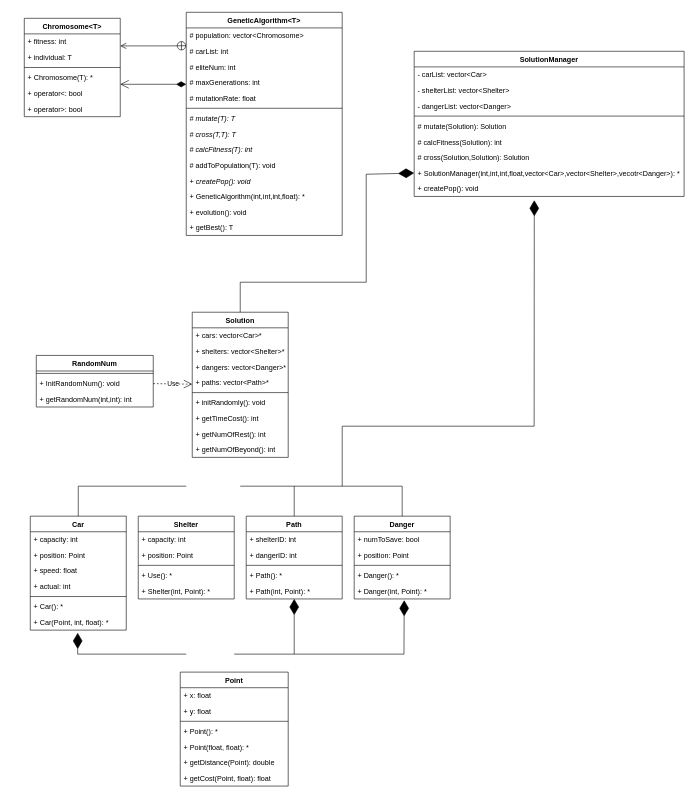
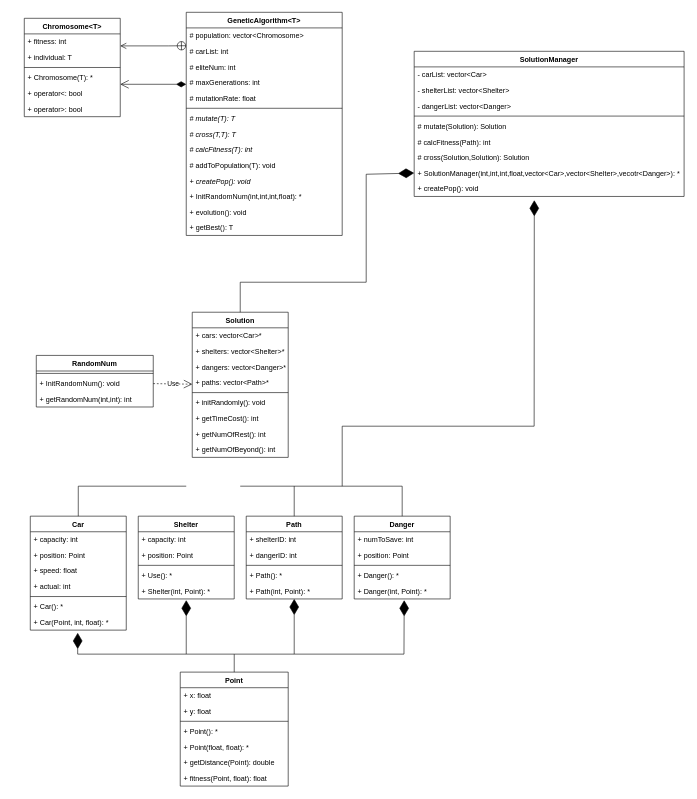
(467, 142) -> (460, 142)
(258, 197) -> (254, 197)
(388, 540) -> (386, 540)
none -> (187, 654)
(237, 779) -> (236, 779)
